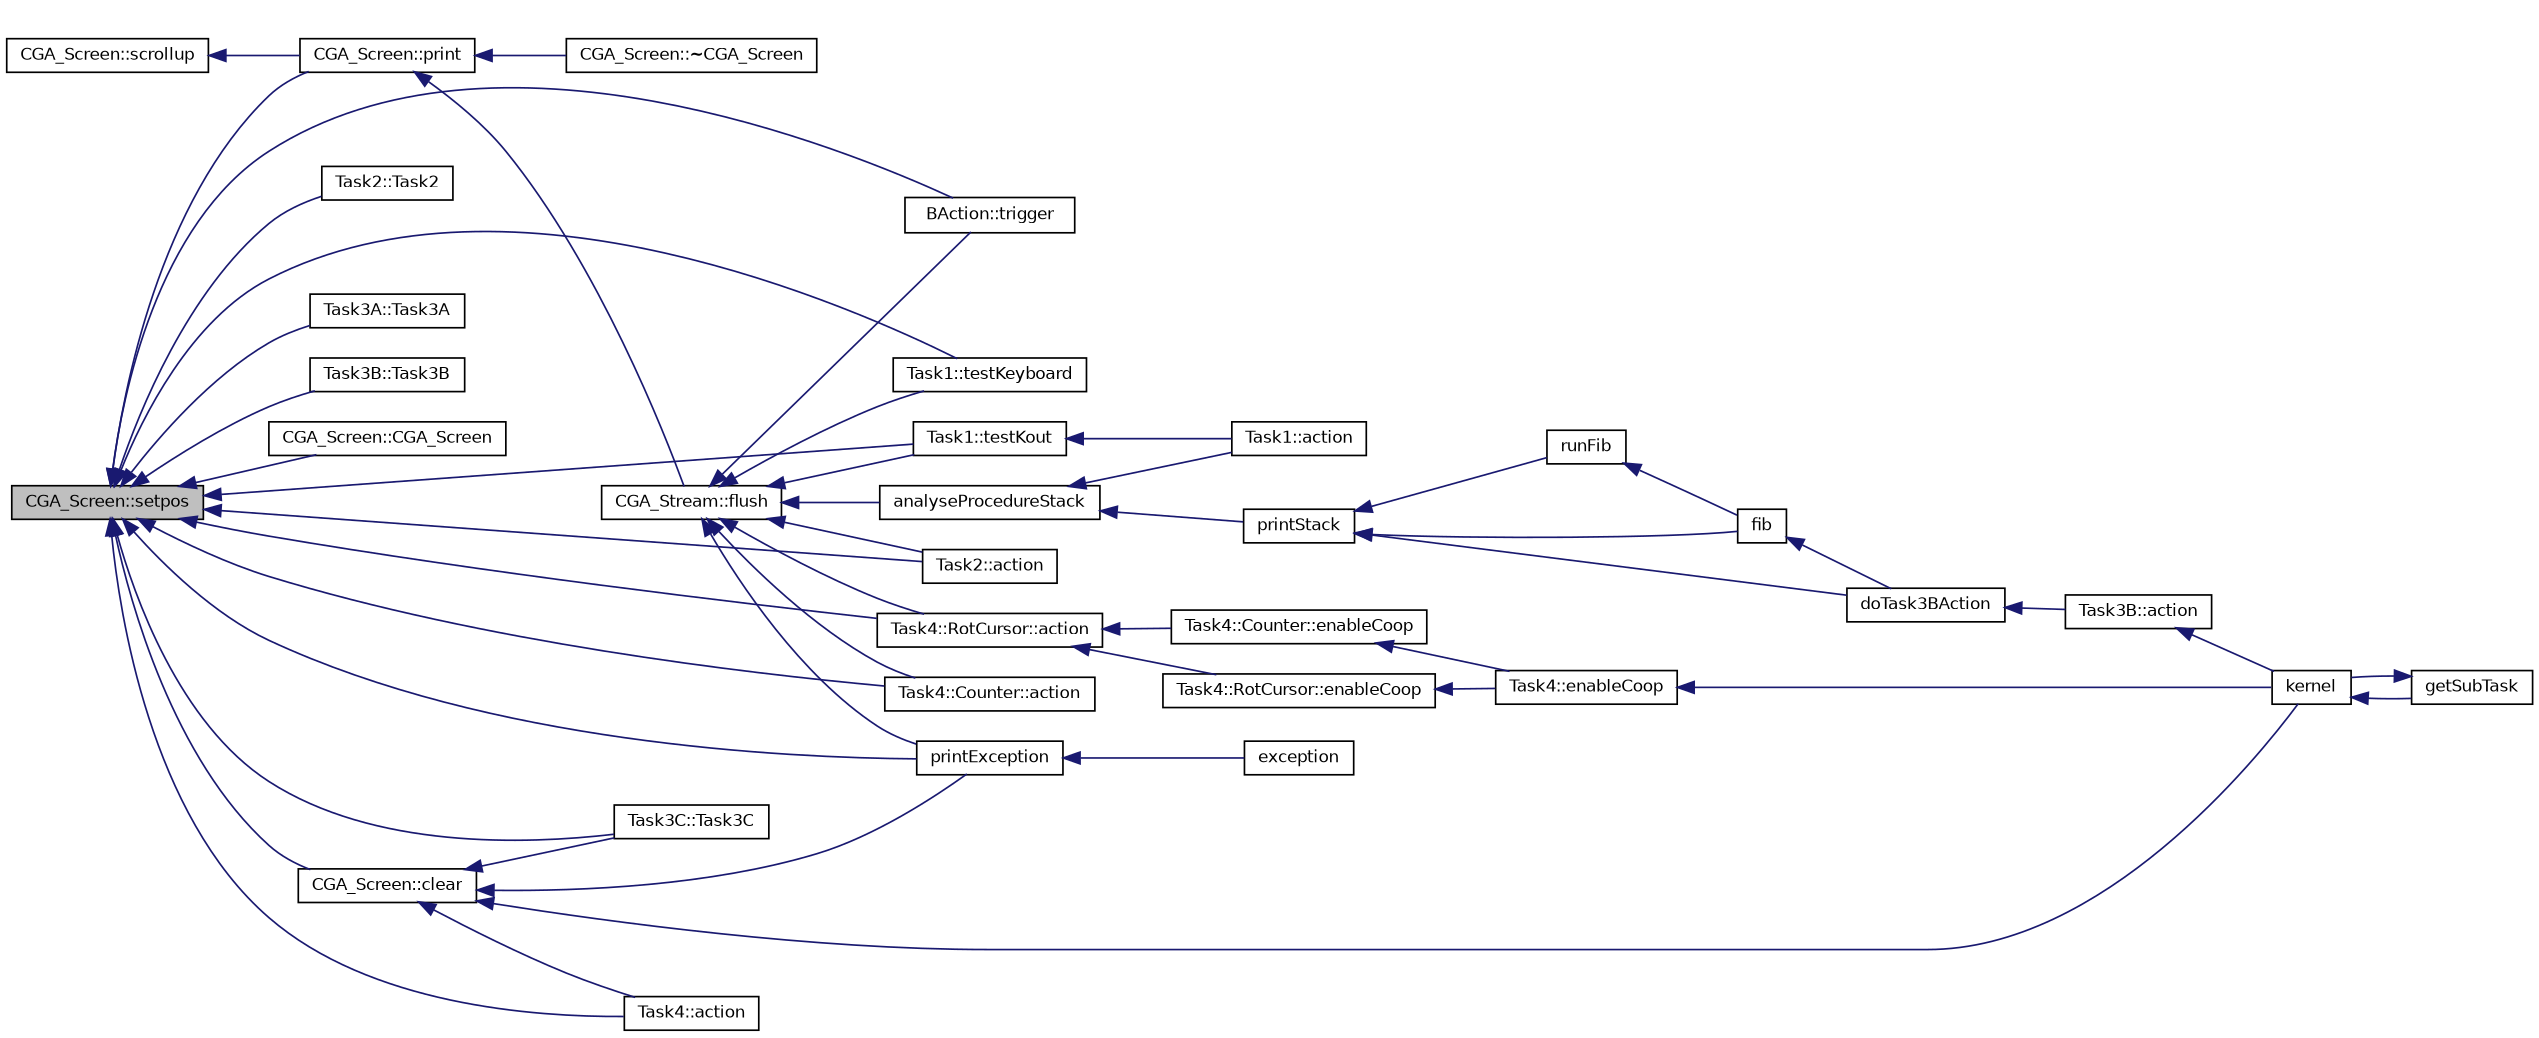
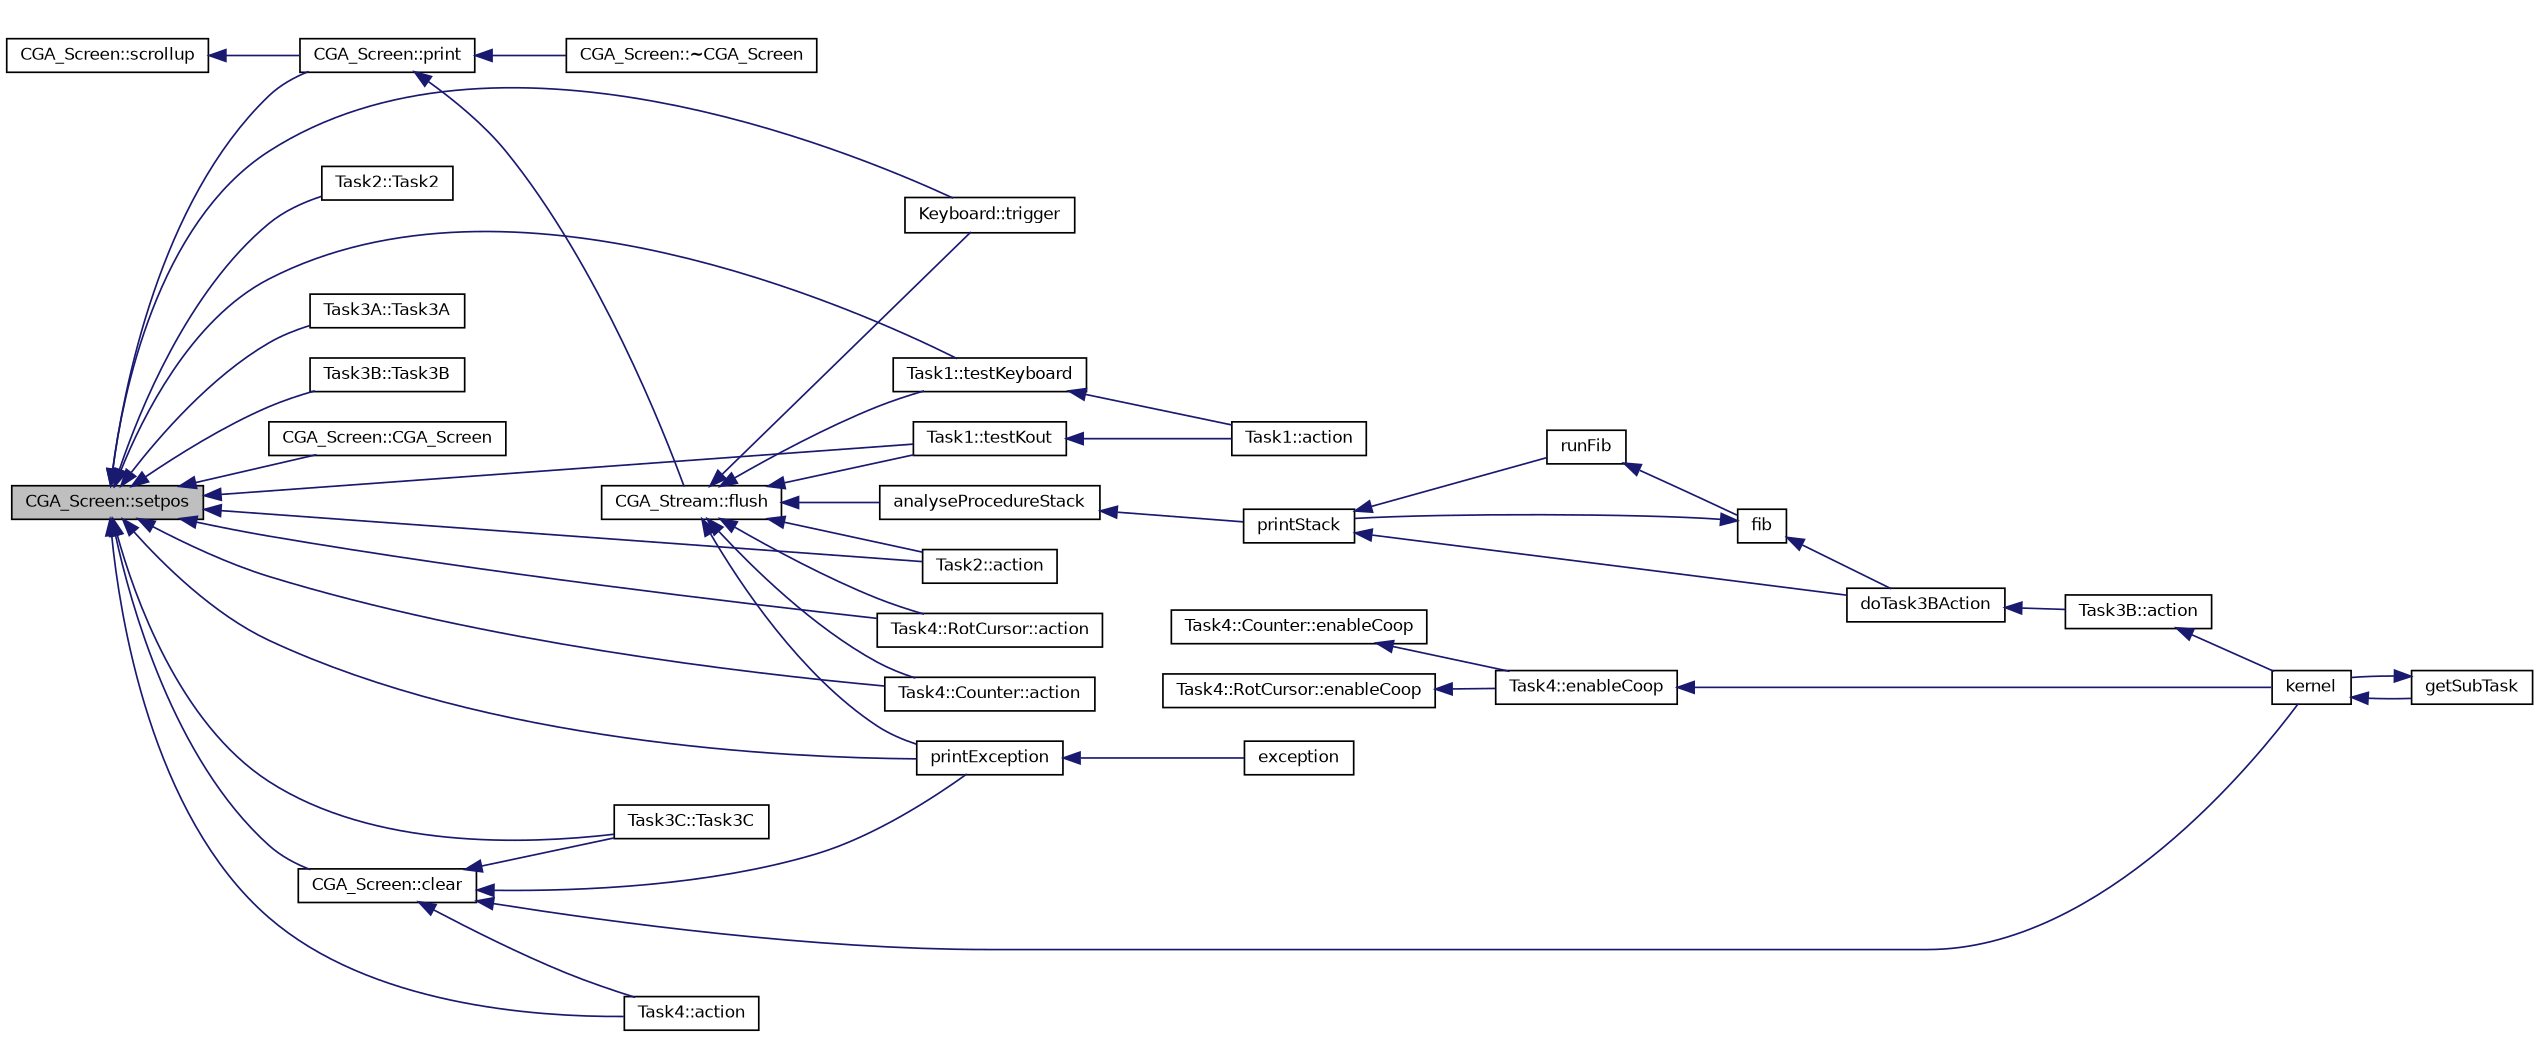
(990, 215) -> (990, 215)
(1159, 468) -> (1159, 410)
(1555, 537) -> (1538, 515)
(1145, 629) -> none
(1153, 662) -> none
